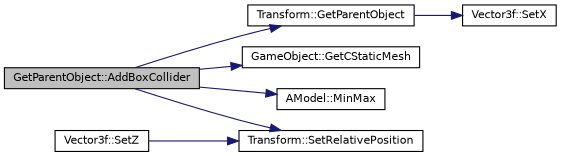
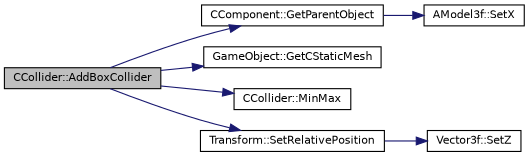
(331, 15) -> (292, 15)
(509, 15) -> (474, 15)
(102, 78) -> (83, 78)
(331, 99) -> (292, 99)
(188, 141) -> (401, 141)
